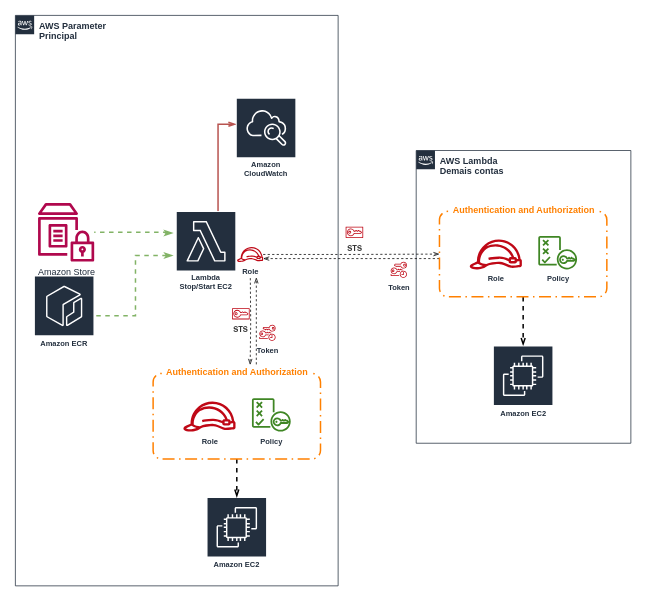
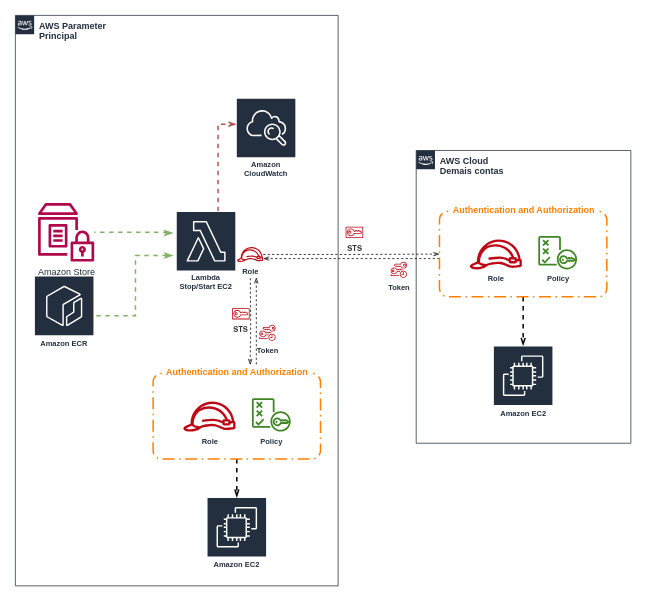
(218, 160) -> (218, 160)
(470, 166) -> (470, 166)
